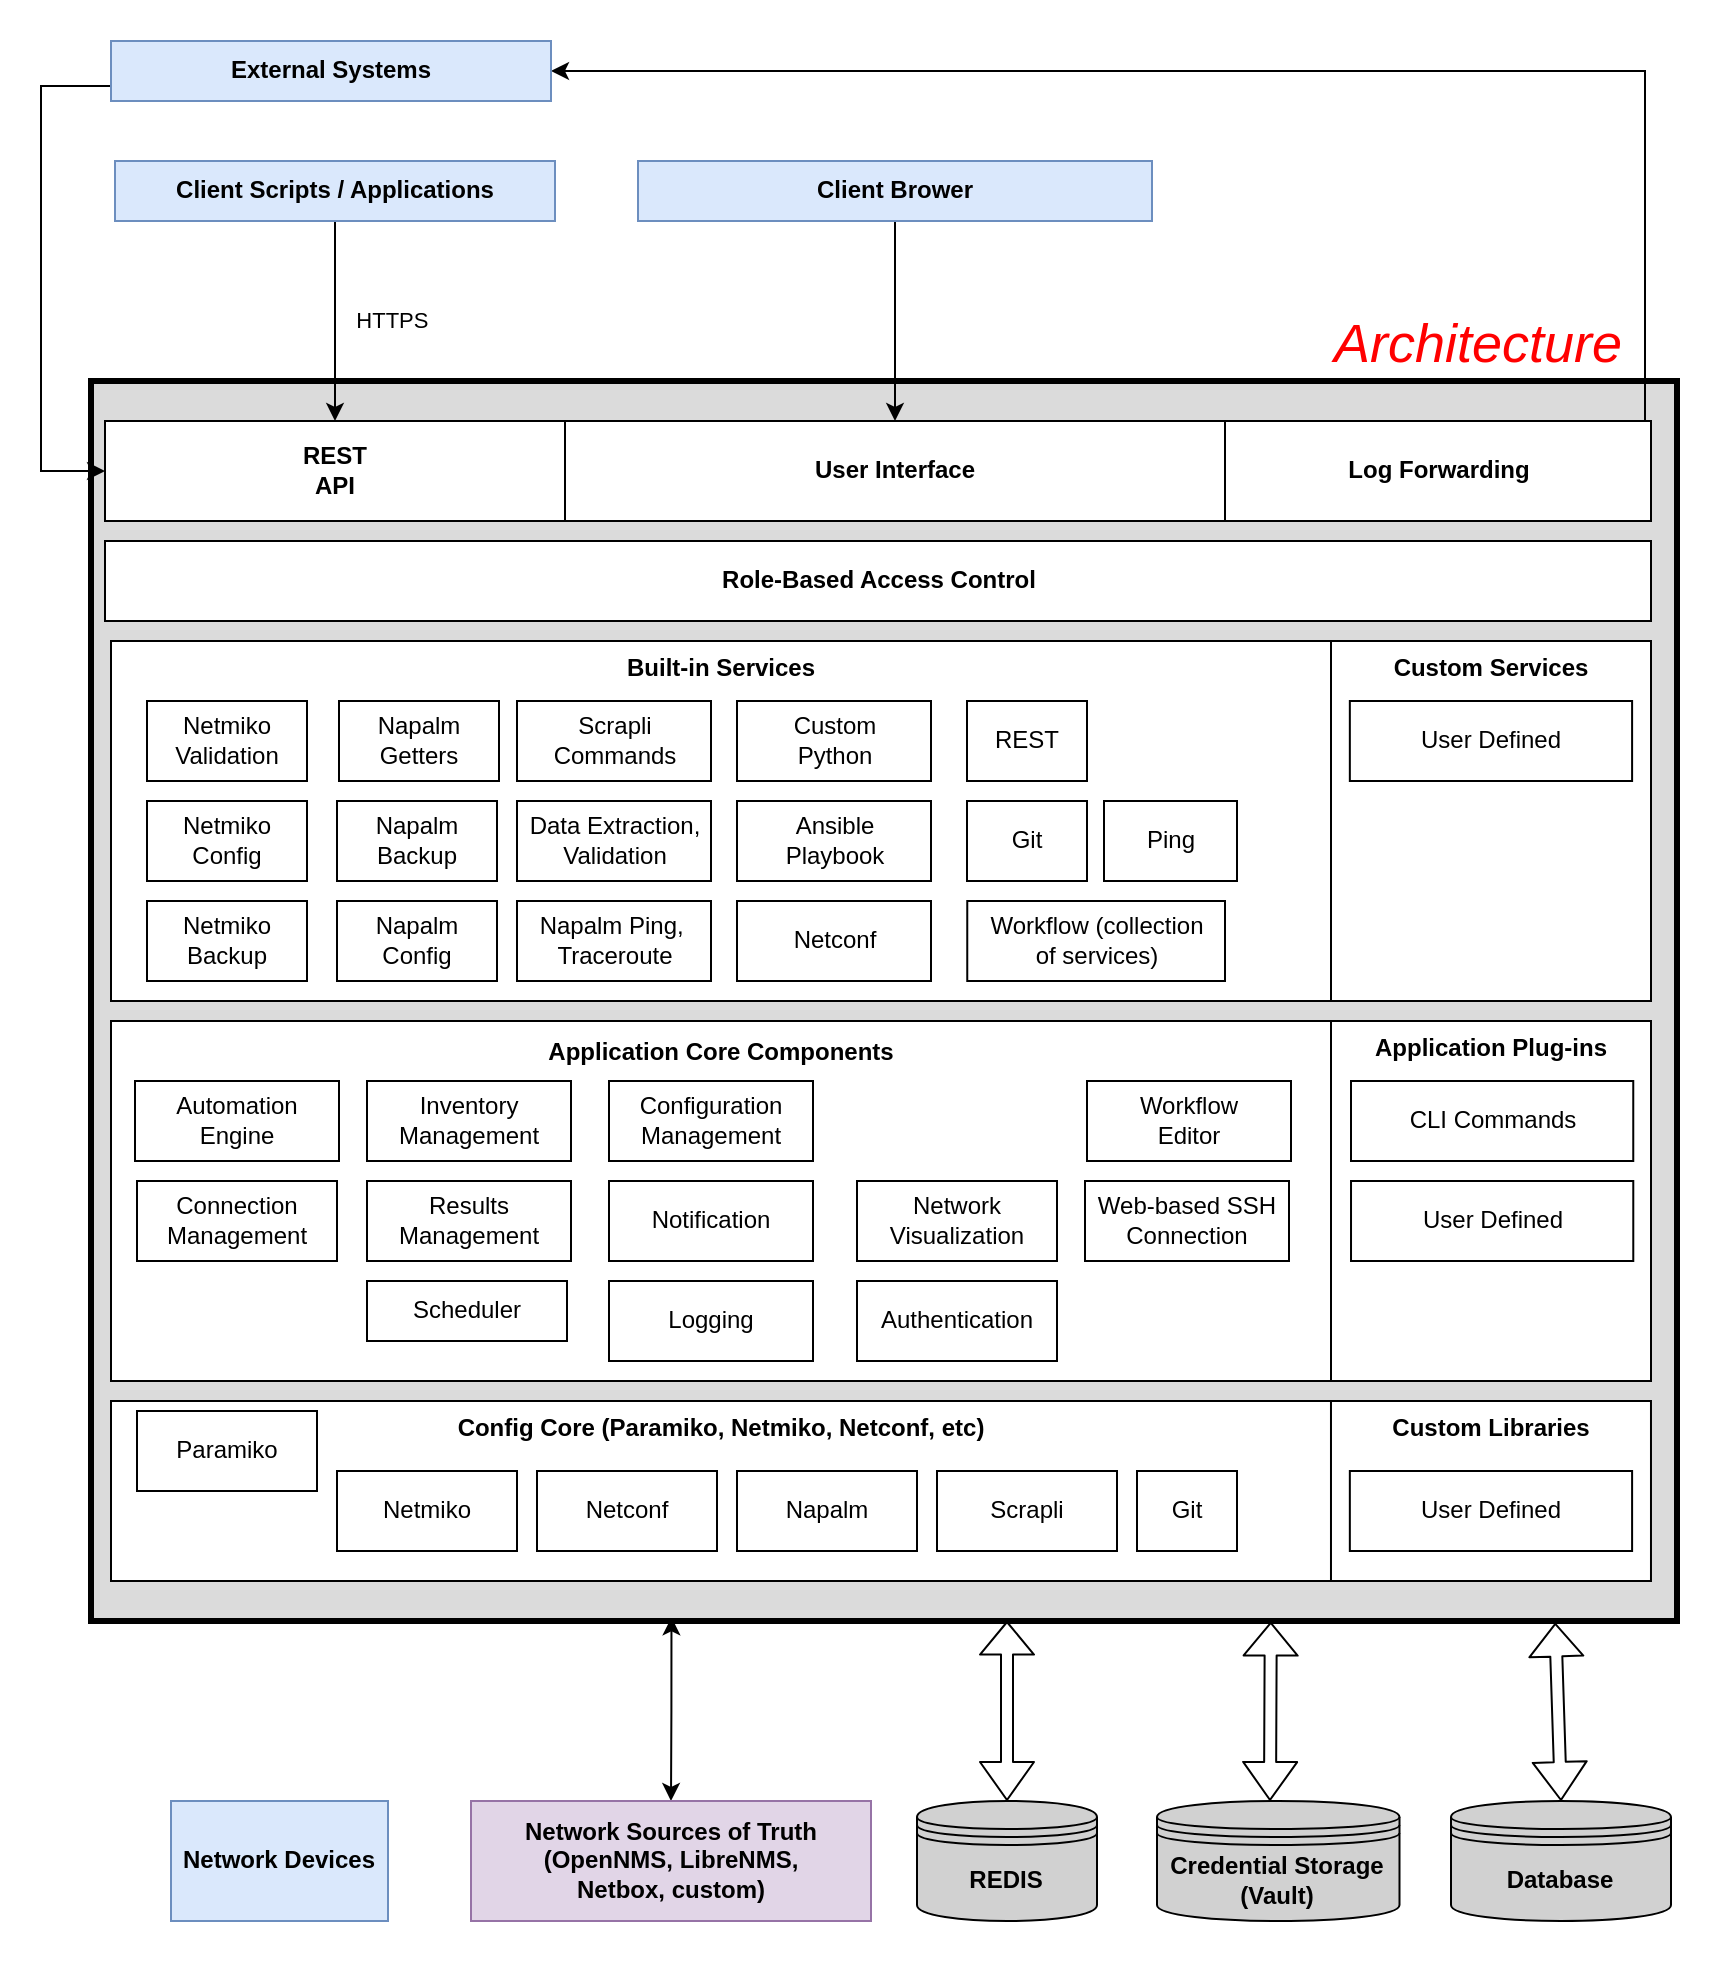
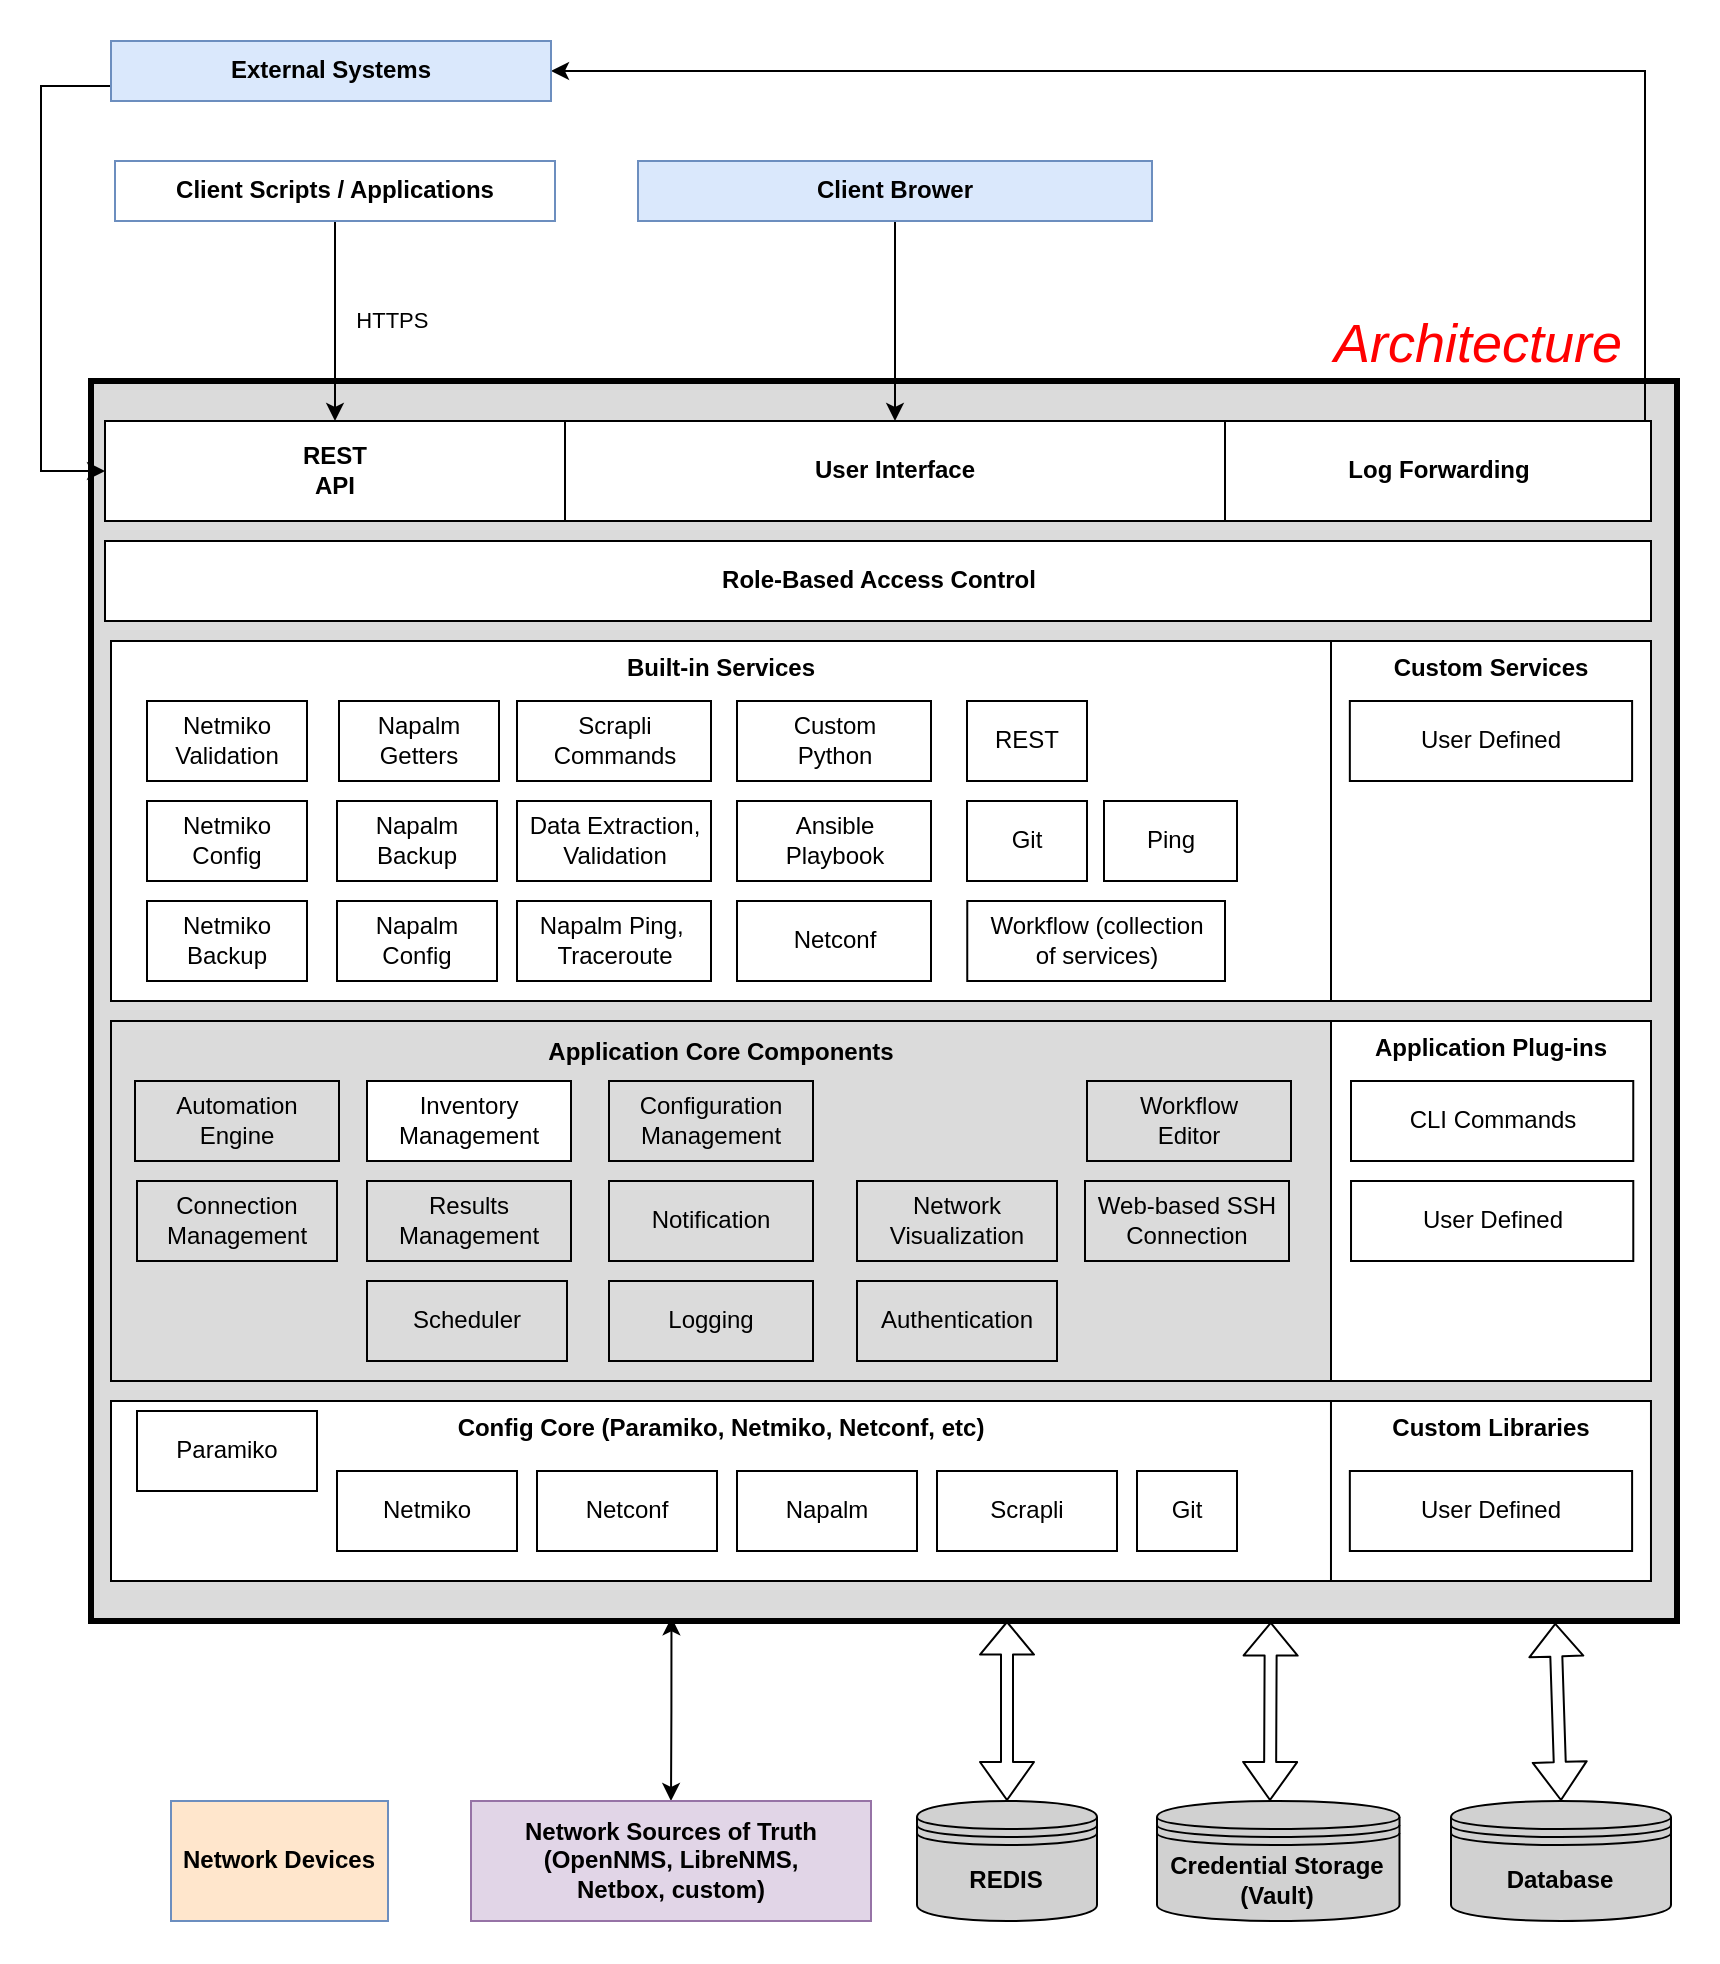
(335, 191) -> (335, 191)
(721, 1201) -> (721, 1201)
(467, 1311) -> (467, 1321)
(280, 1861) -> (280, 1861)
